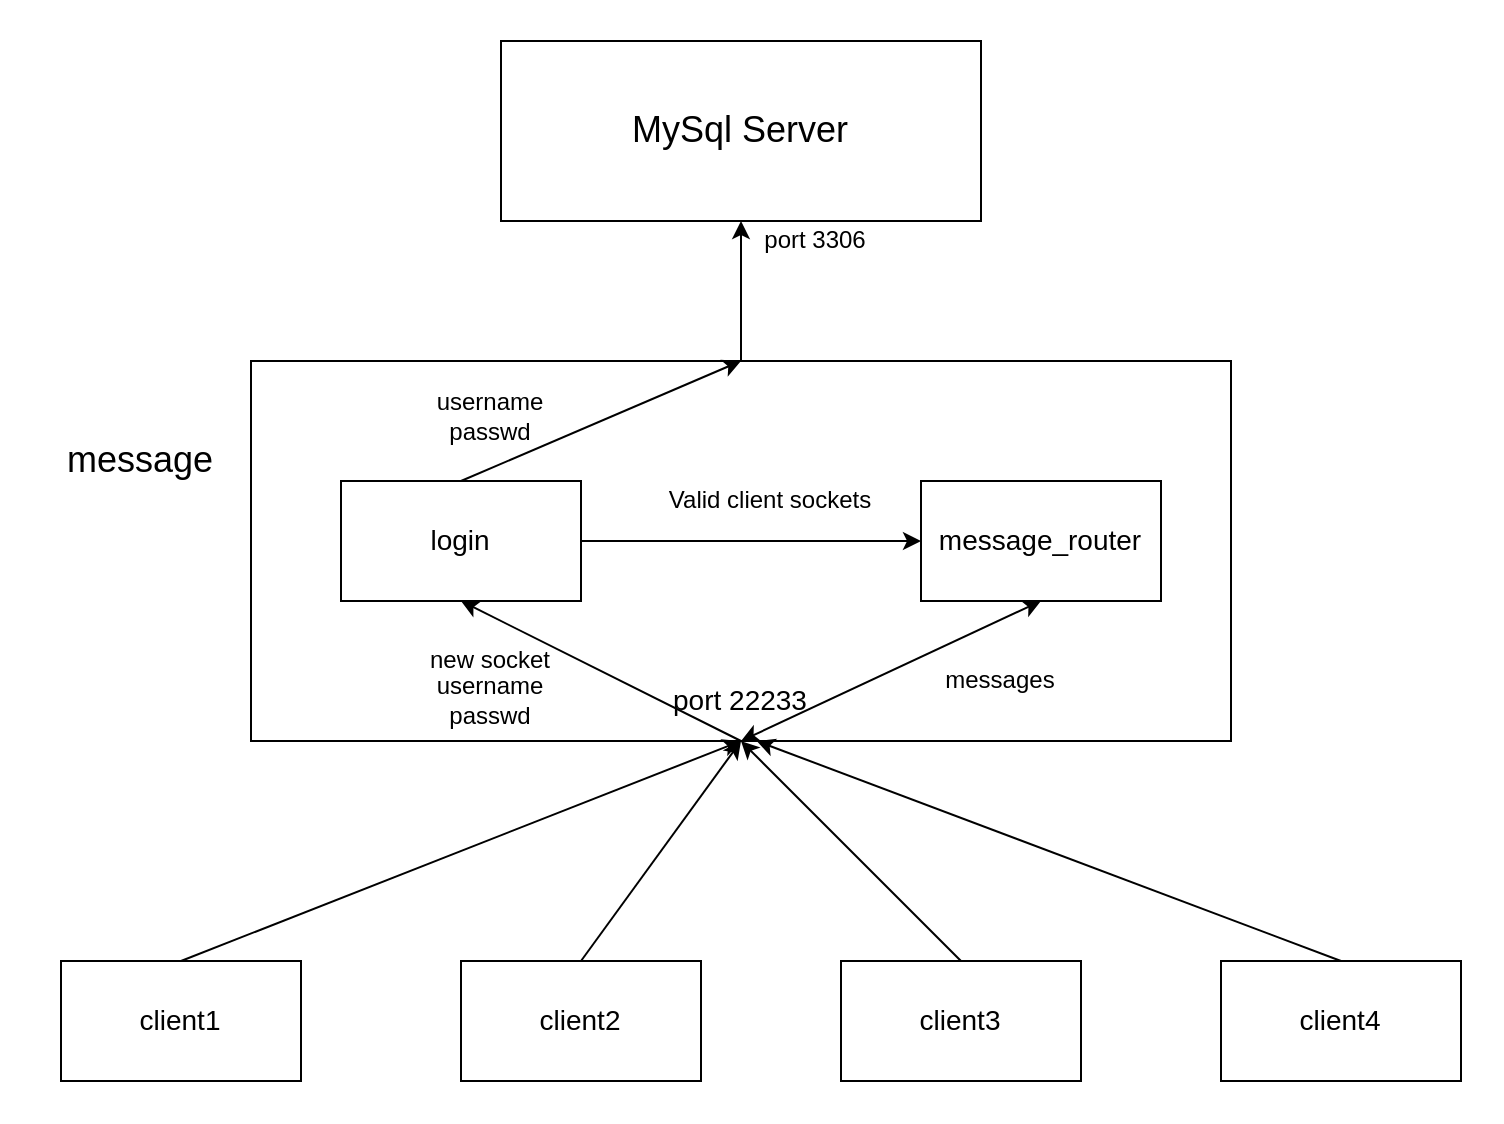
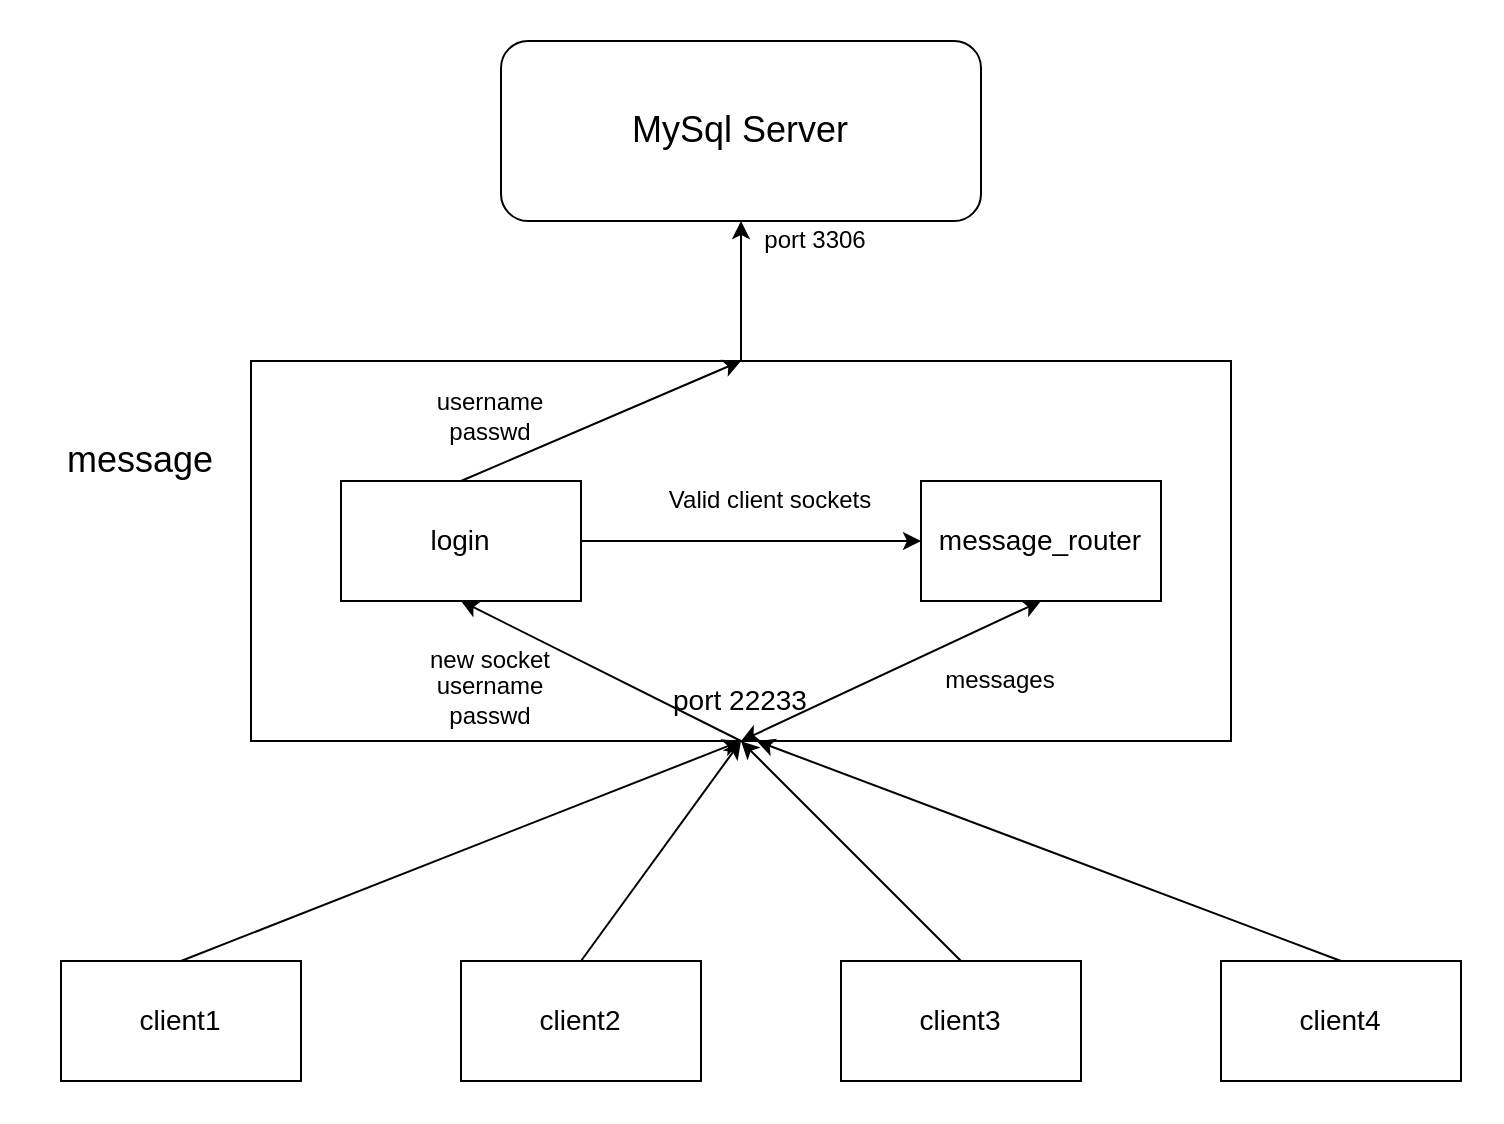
(741, 131) -> (741, 131)
